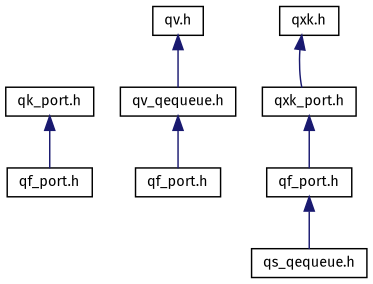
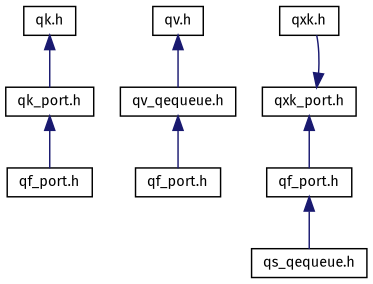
none -> (50, 21)
(300, 69) -> (319, 54)
